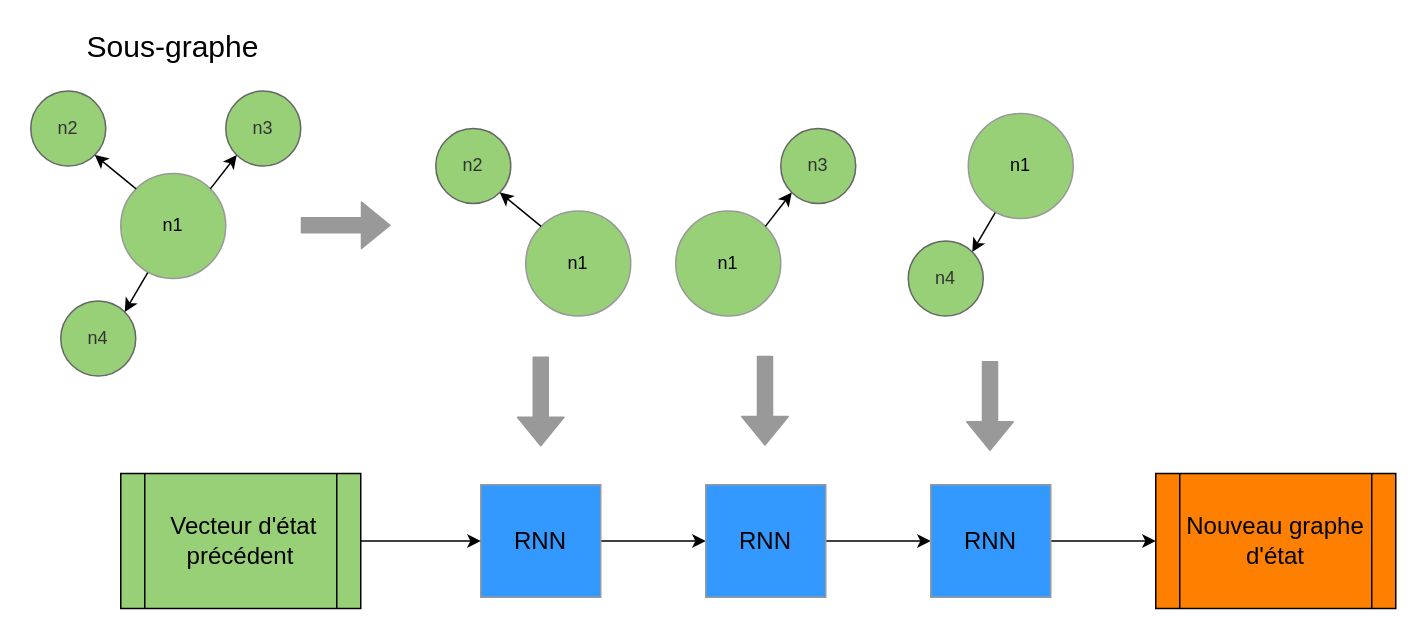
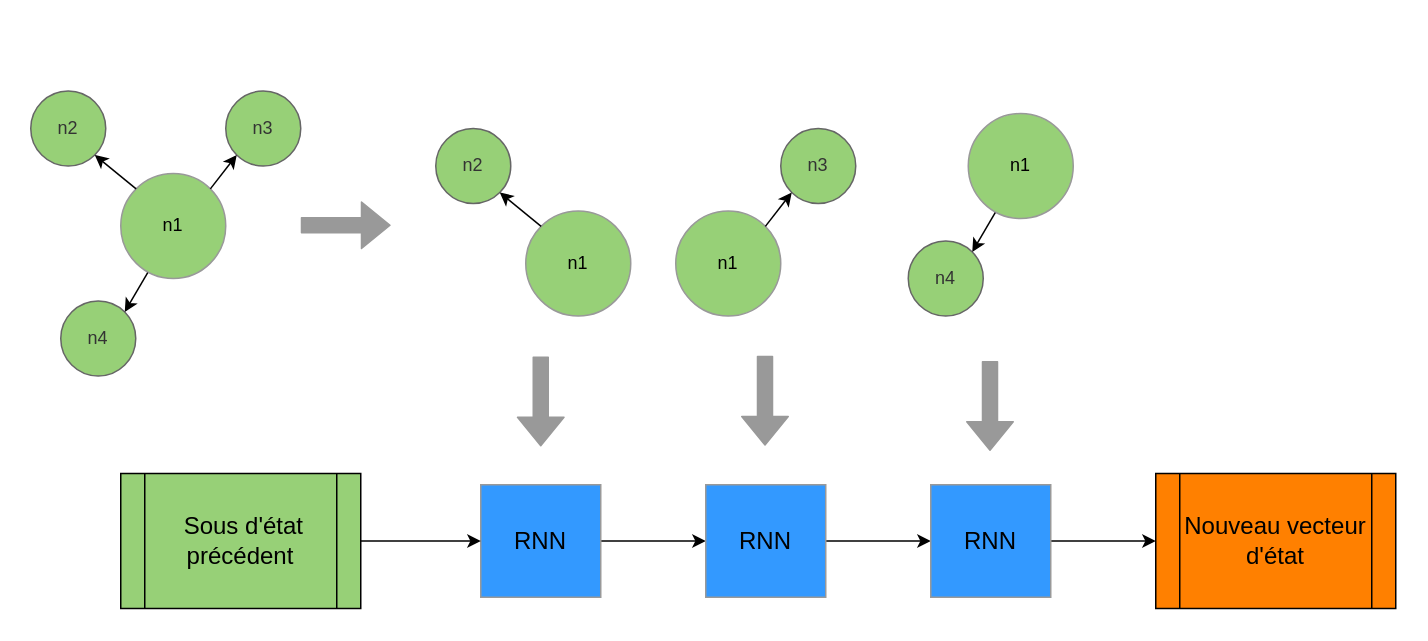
(173, 46) -> none
(241, 541) -> (241, 541)
(1276, 541) -> (1276, 541)
